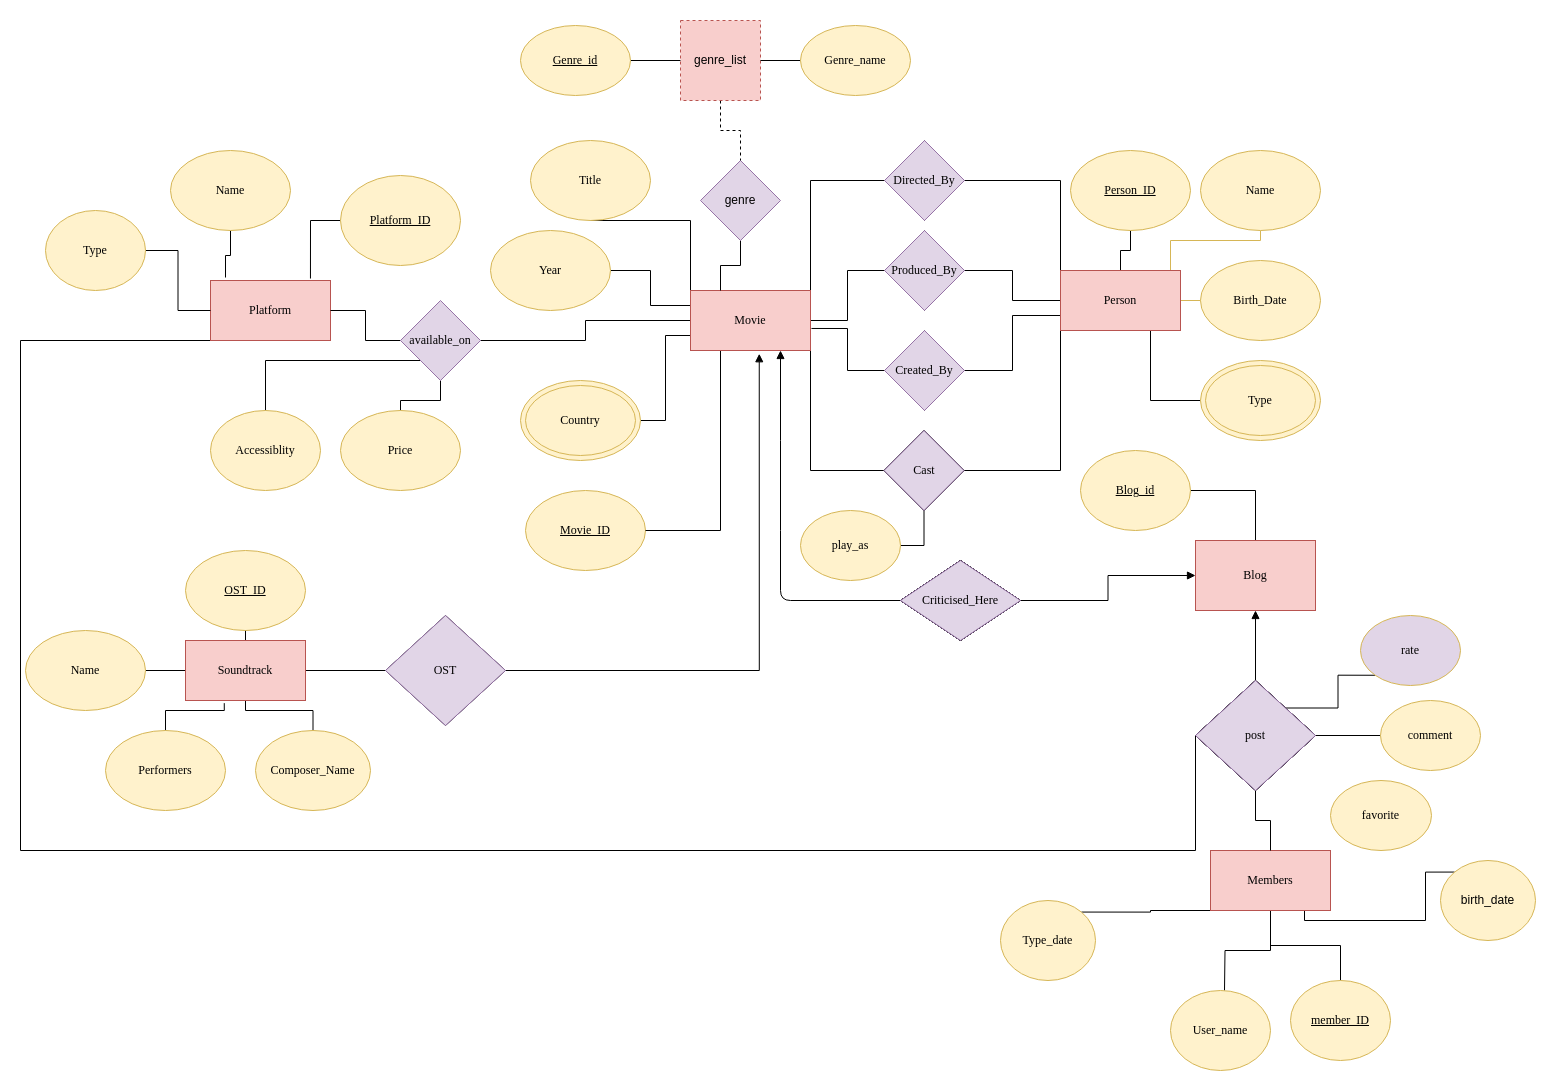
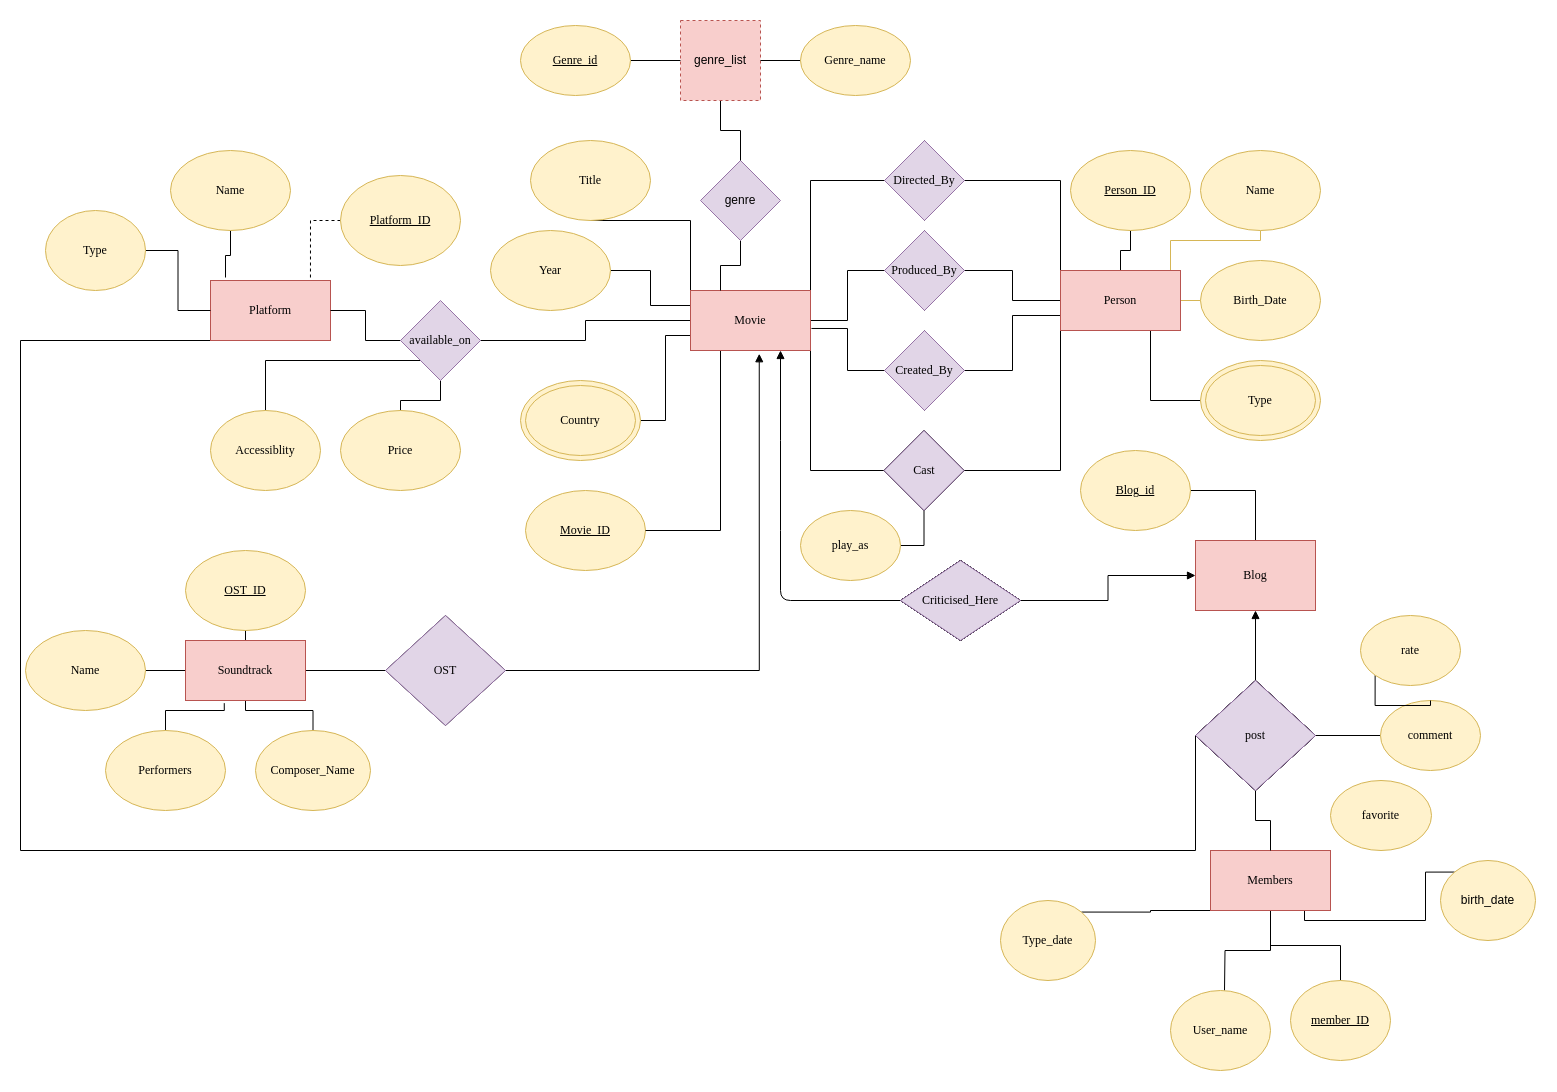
(731, 131) -> (731, 131)
(310, 234) -> (310, 234)
(1411, 651) -> (1411, 651)
(1338, 698) -> (1390, 706)
